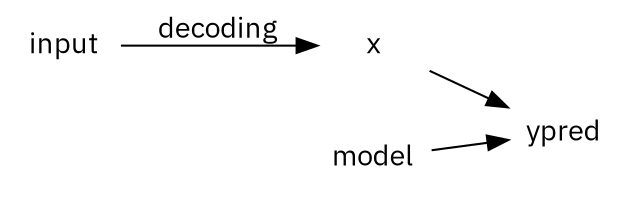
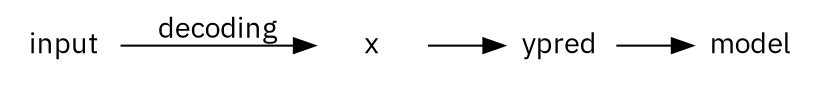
(459, 147) -> (644, 46)
